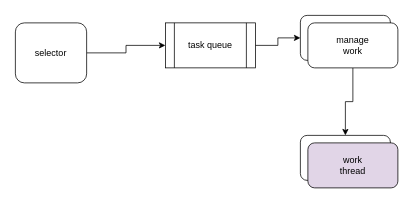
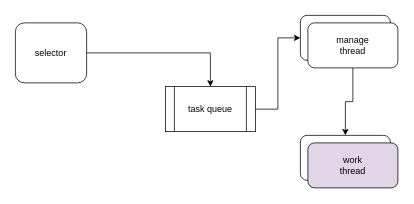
(210, 45) -> (210, 109)
(353, 45) -> (353, 45)
